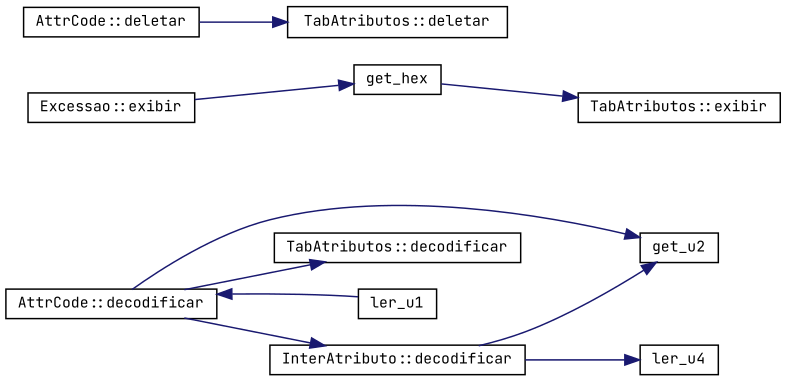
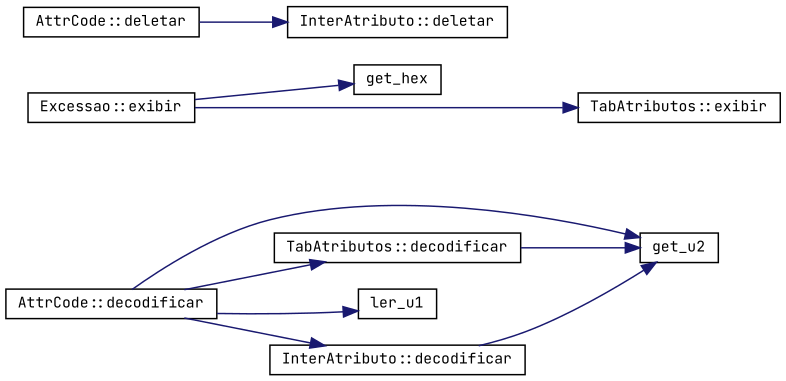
(398, 22) -> (398, 22)
(502, 90) -> (379, 108)
none -> (573, 248)
(295, 294) -> (280, 314)
(679, 360) -> none
